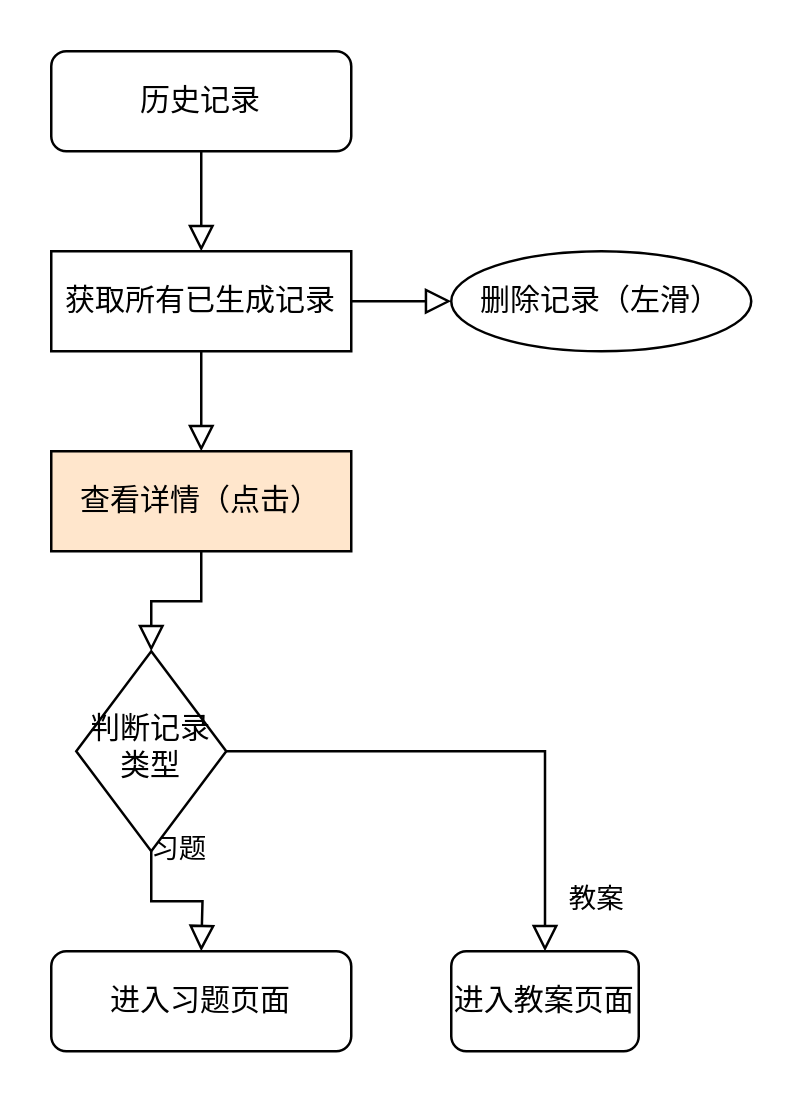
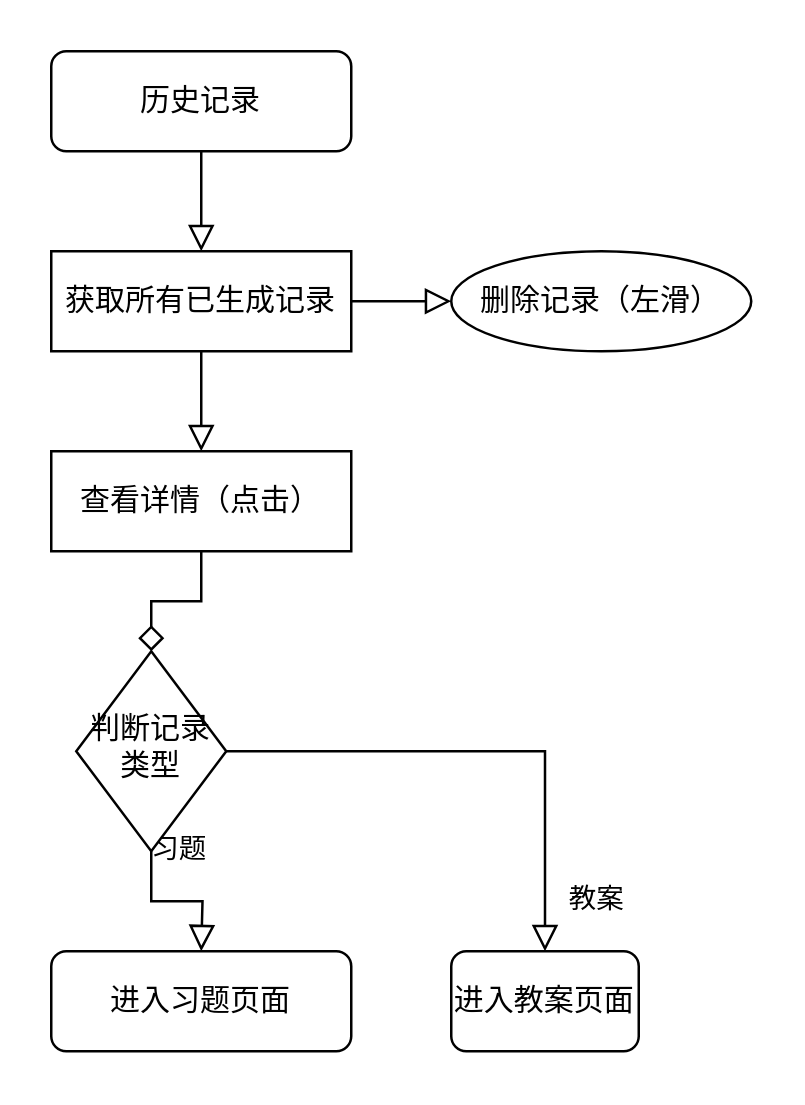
(201, 501) -> (201, 501)
(151, 624) -> (151, 625)
